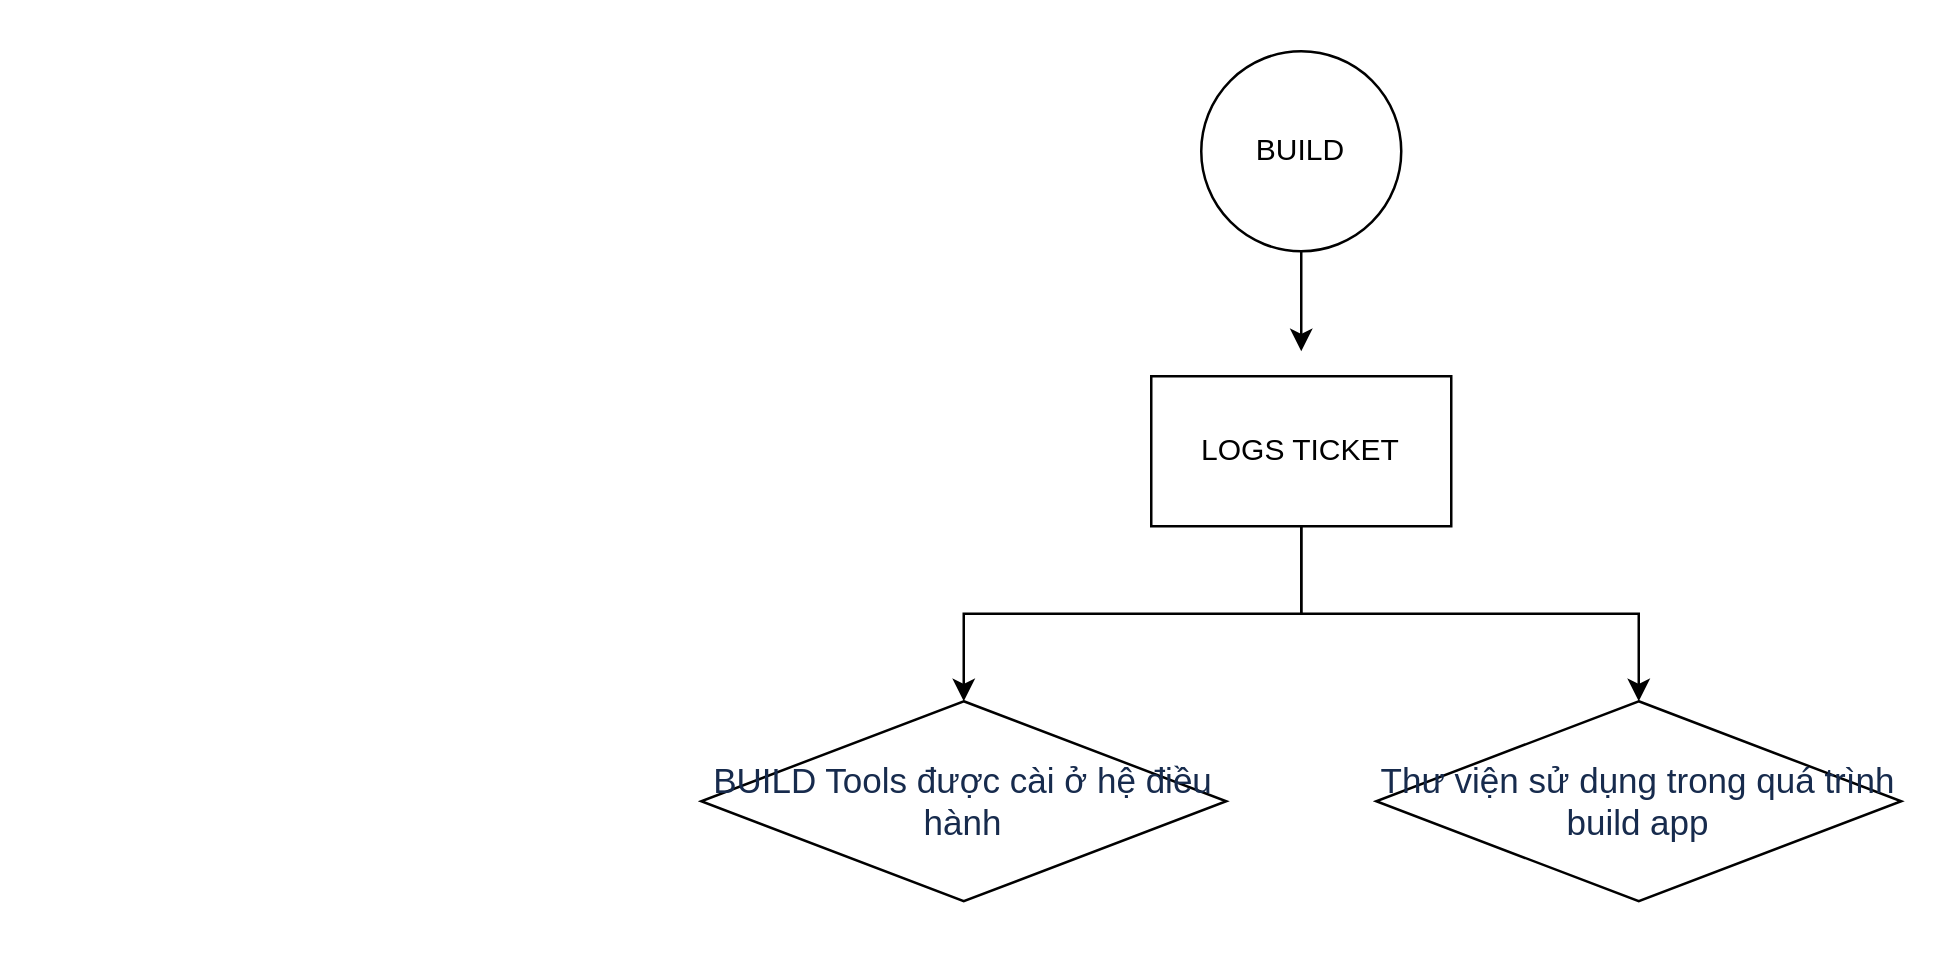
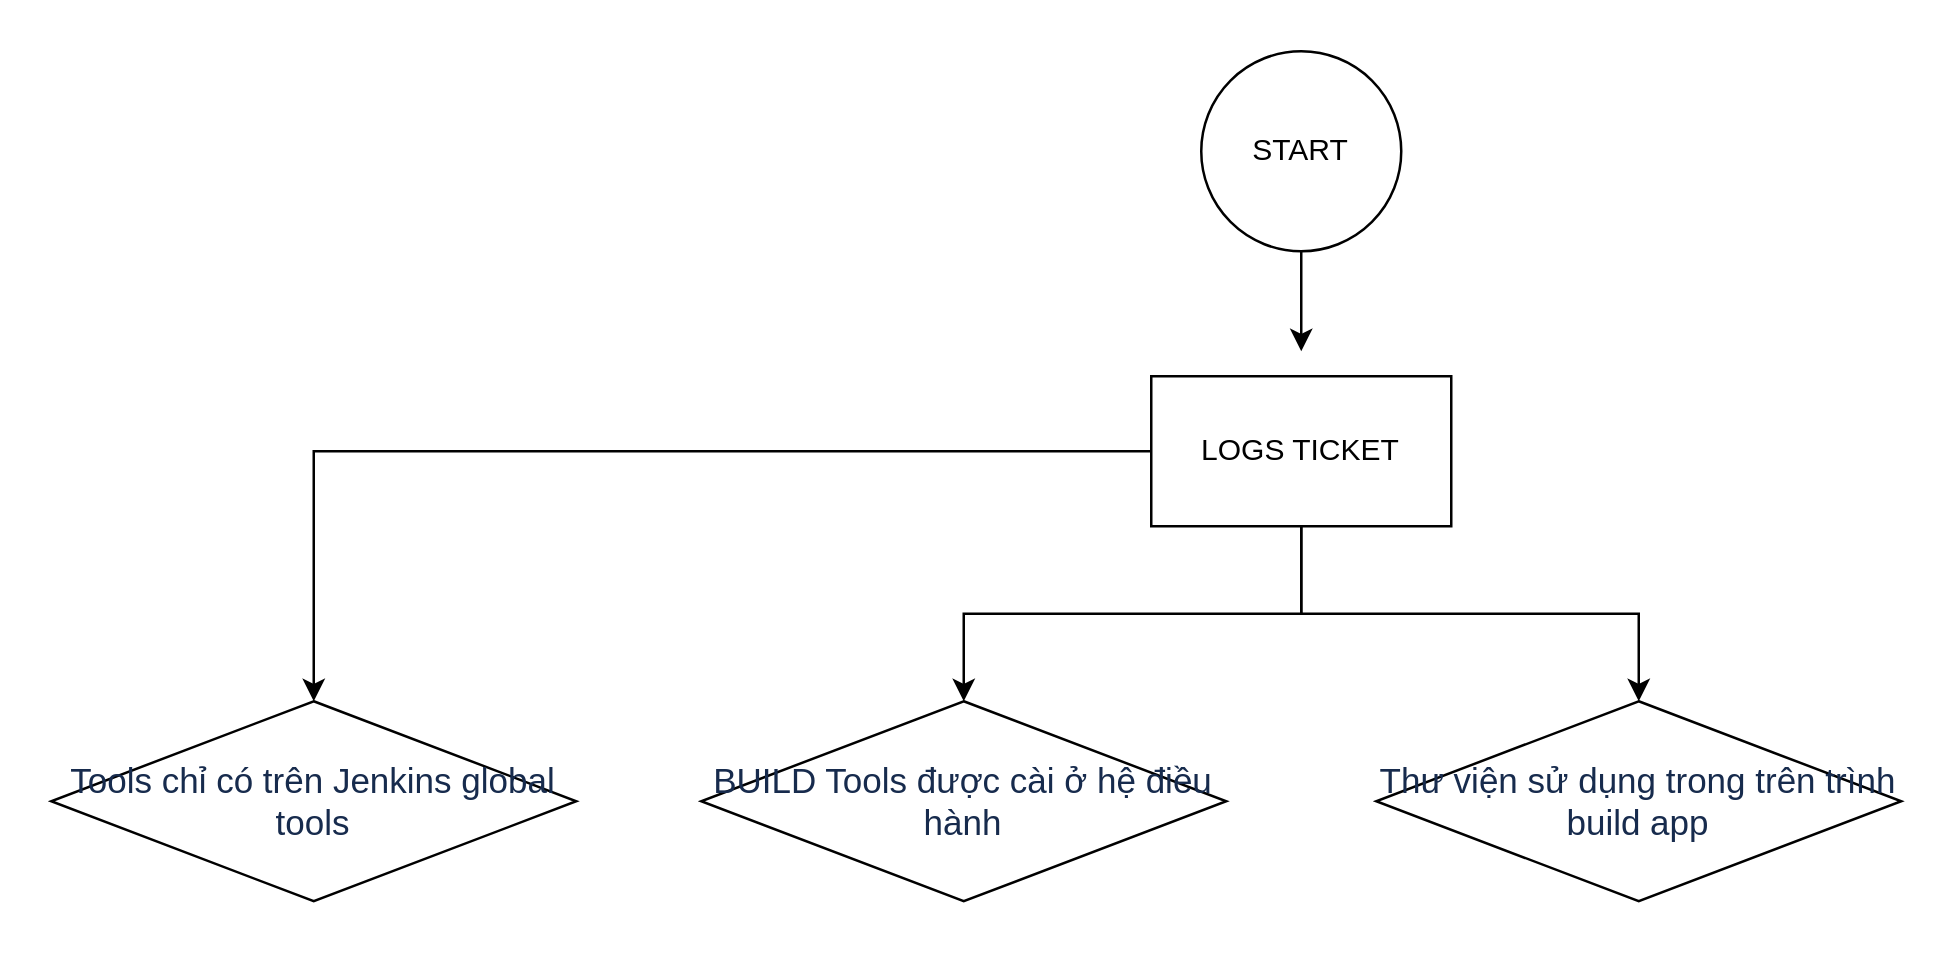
(1301, 151) -> (1301, 151)
none -> (616, 451)
none -> (314, 801)
(1639, 801) -> (1639, 801)
